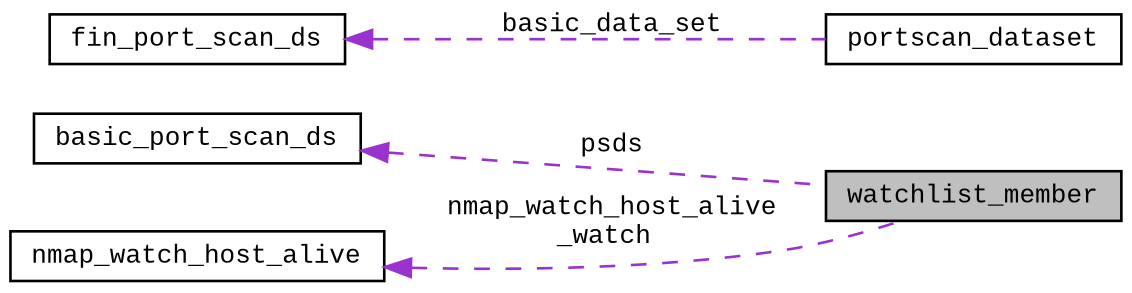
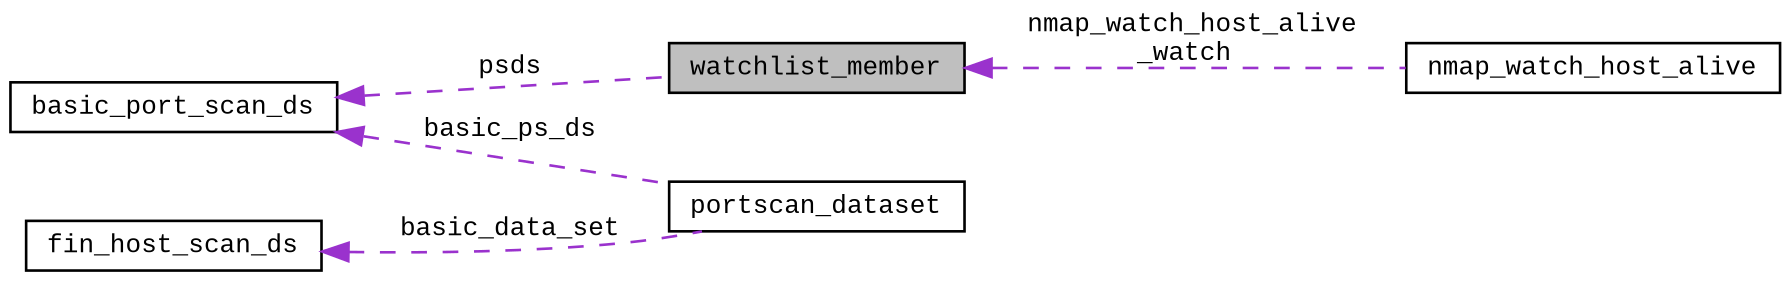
(197, 39) -> (174, 246)
none -> (516, 160)
(658, 263) -> (1199, 68)
